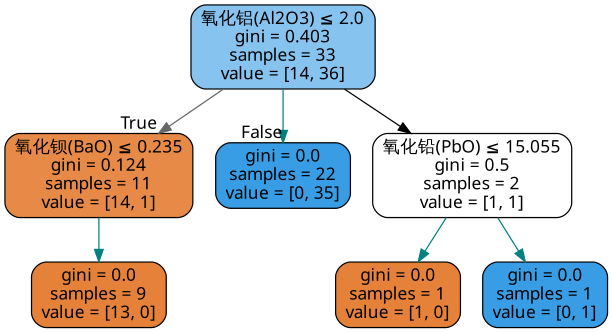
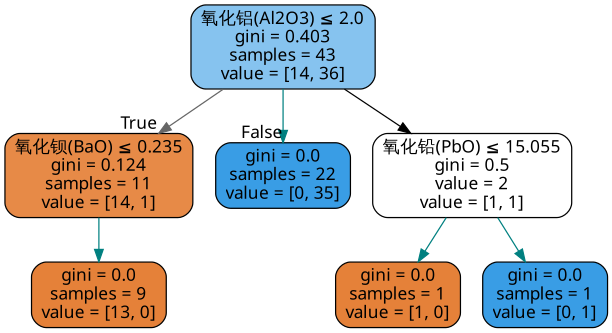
(283, 56) -> (283, 56)
(472, 184) -> (472, 184)
